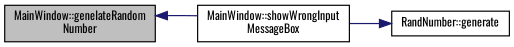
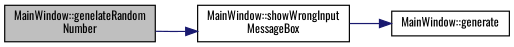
(183, 16) -> (171, 31)
(451, 24) -> (451, 24)
